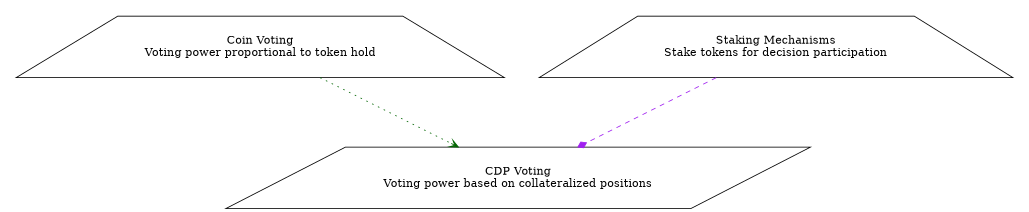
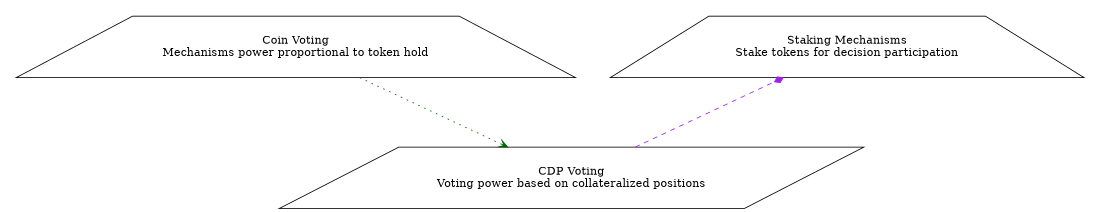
(260, 47) -> (296, 47)
(651, 110) -> (705, 115)
